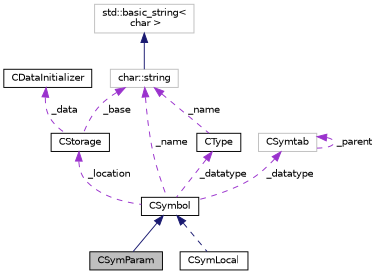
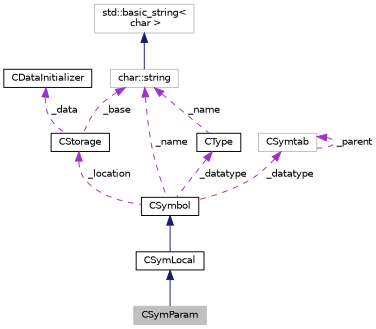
(145, 237) -> (170, 293)
(195, 237) -> (170, 238)
(126, 261) -> (170, 315)
